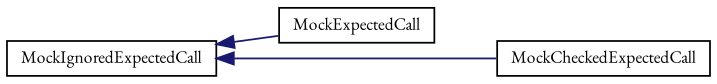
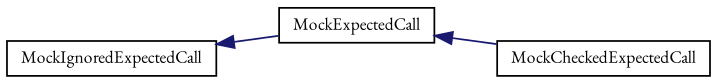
(365, 58) -> (475, 41)
